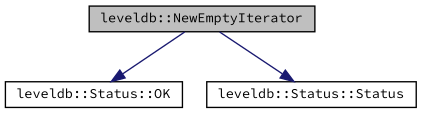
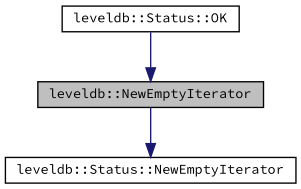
(154, 53) -> (151, 50)
(311, 95) -> (151, 170)
